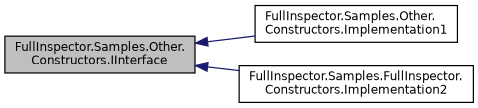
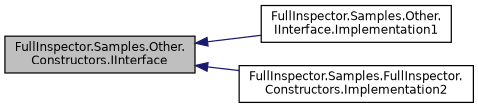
(356, 24) -> (356, 24)
